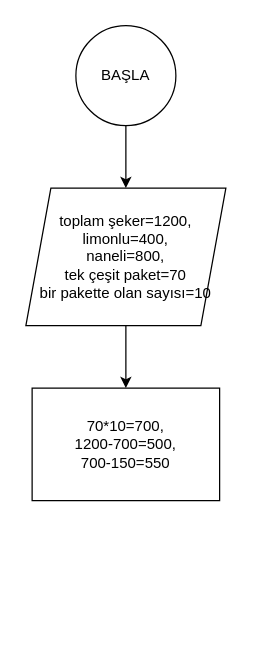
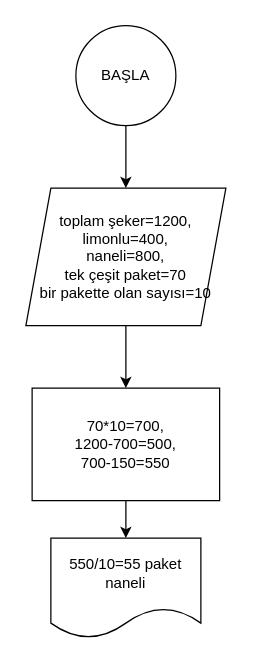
none -> (126, 524)
none -> (126, 588)
